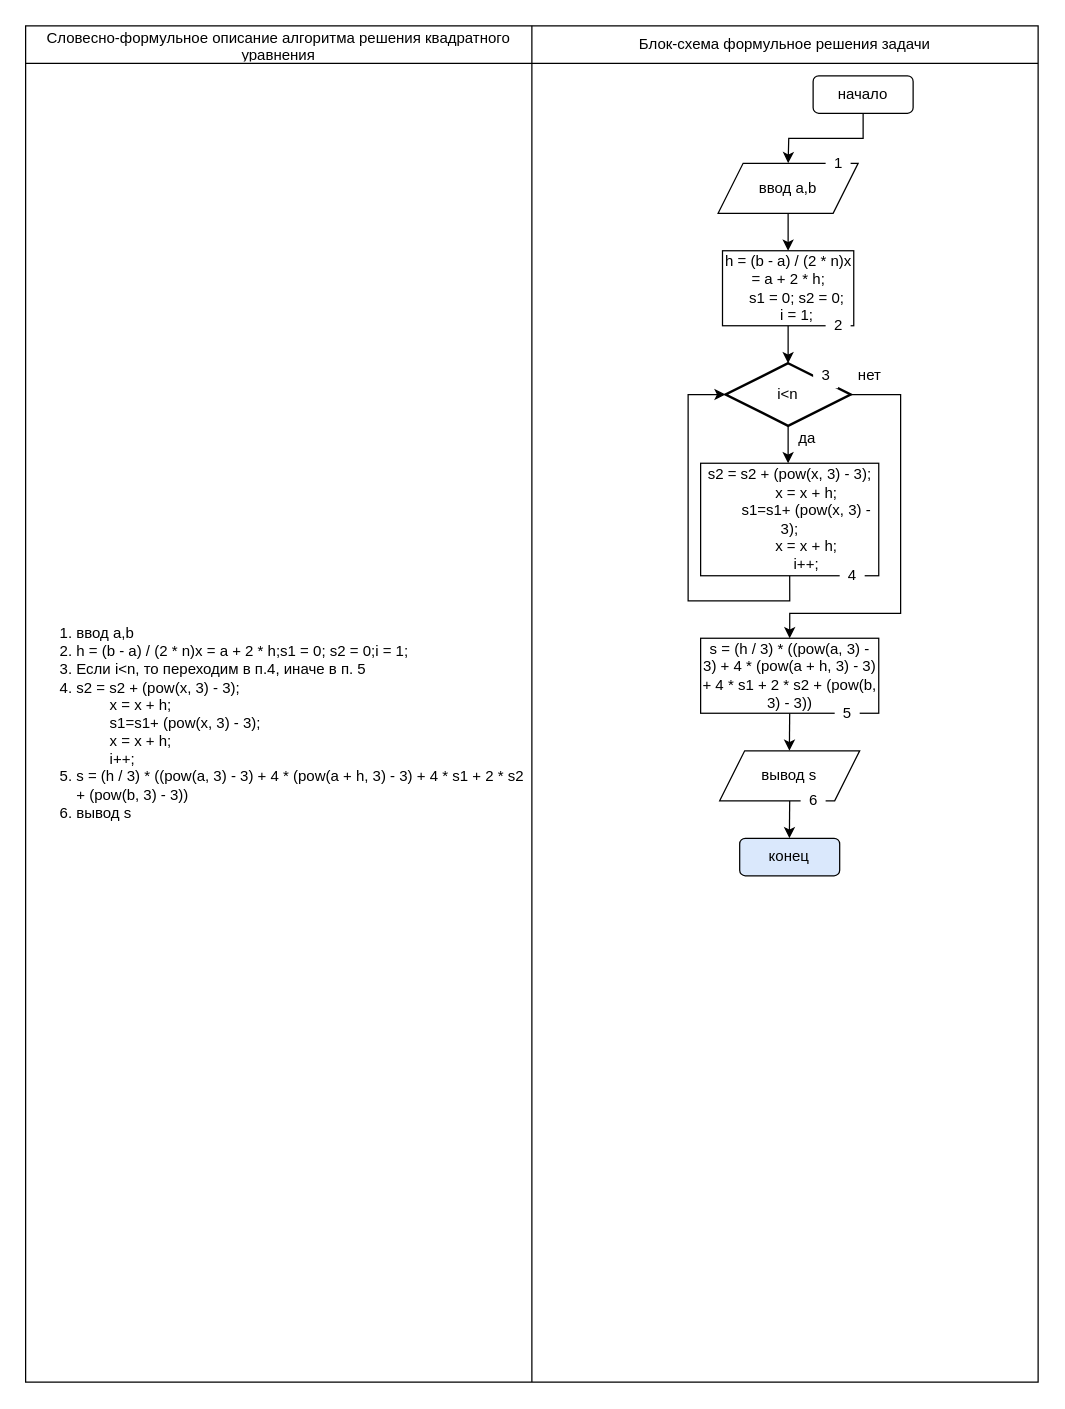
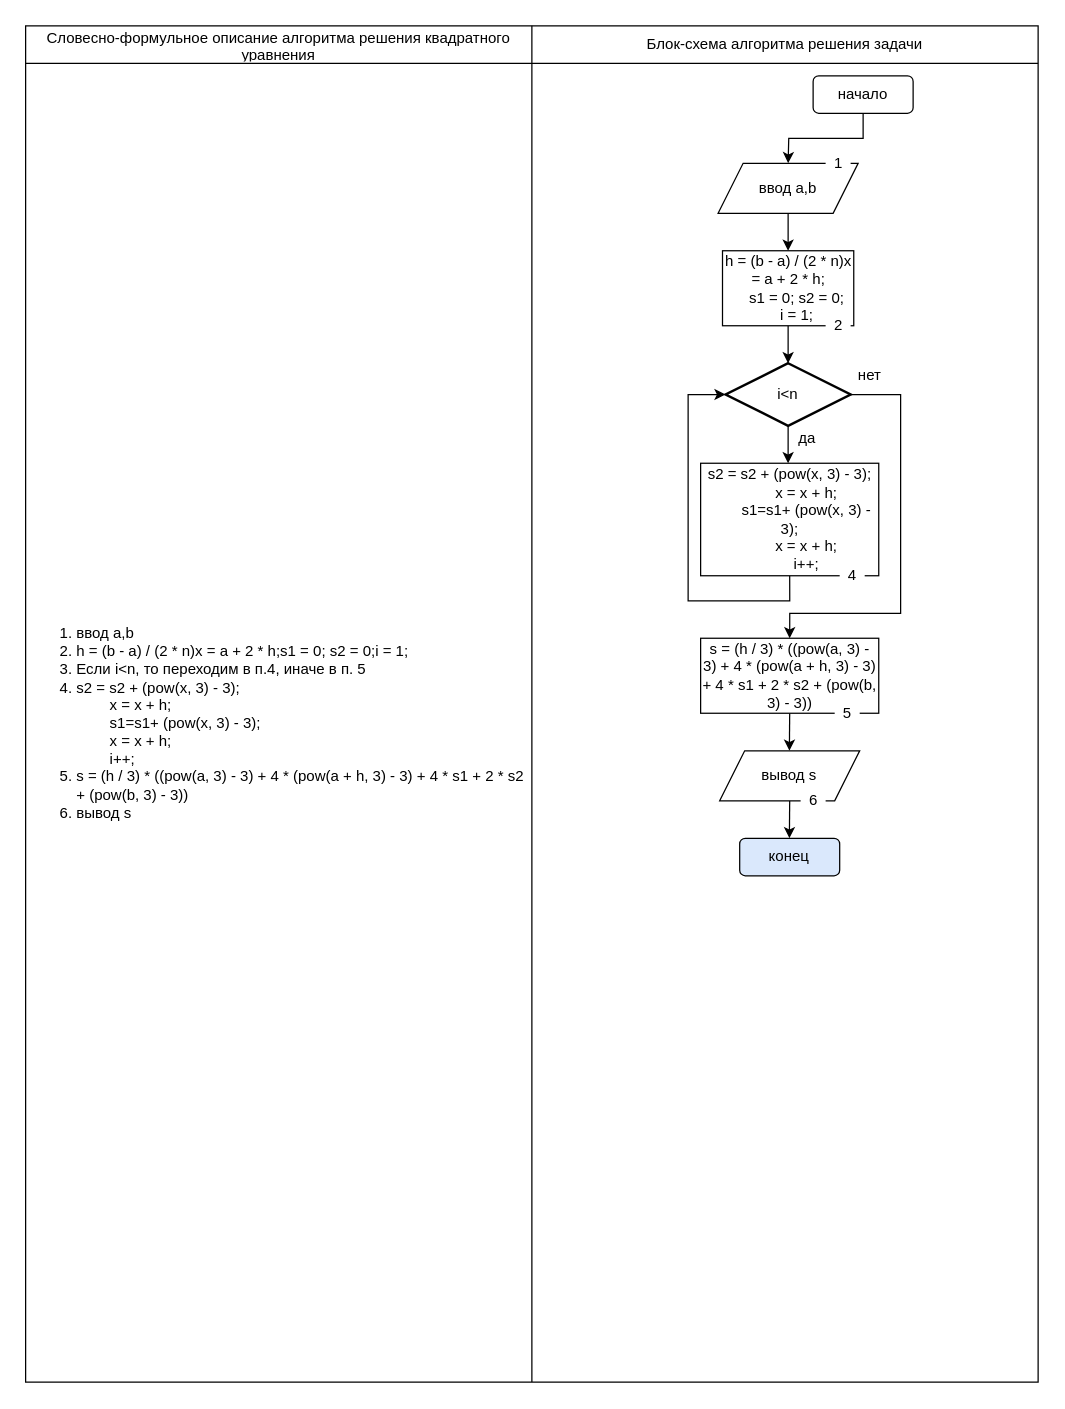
(785, 44) -> (785, 44)
(826, 376) -> none
